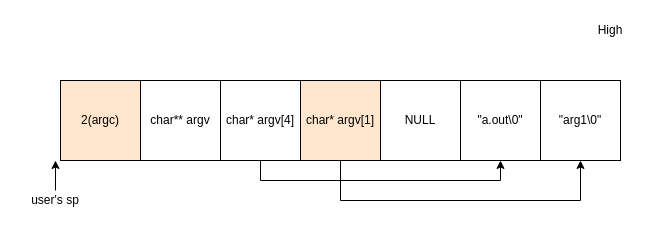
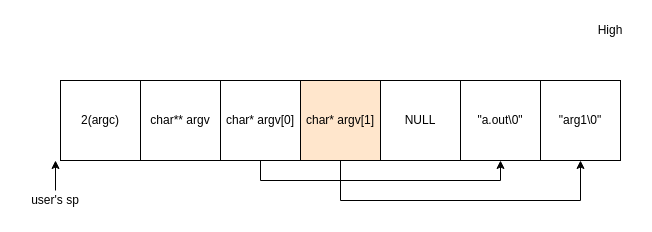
(101, 121) -> (101, 121)
(261, 121) -> (261, 121)
